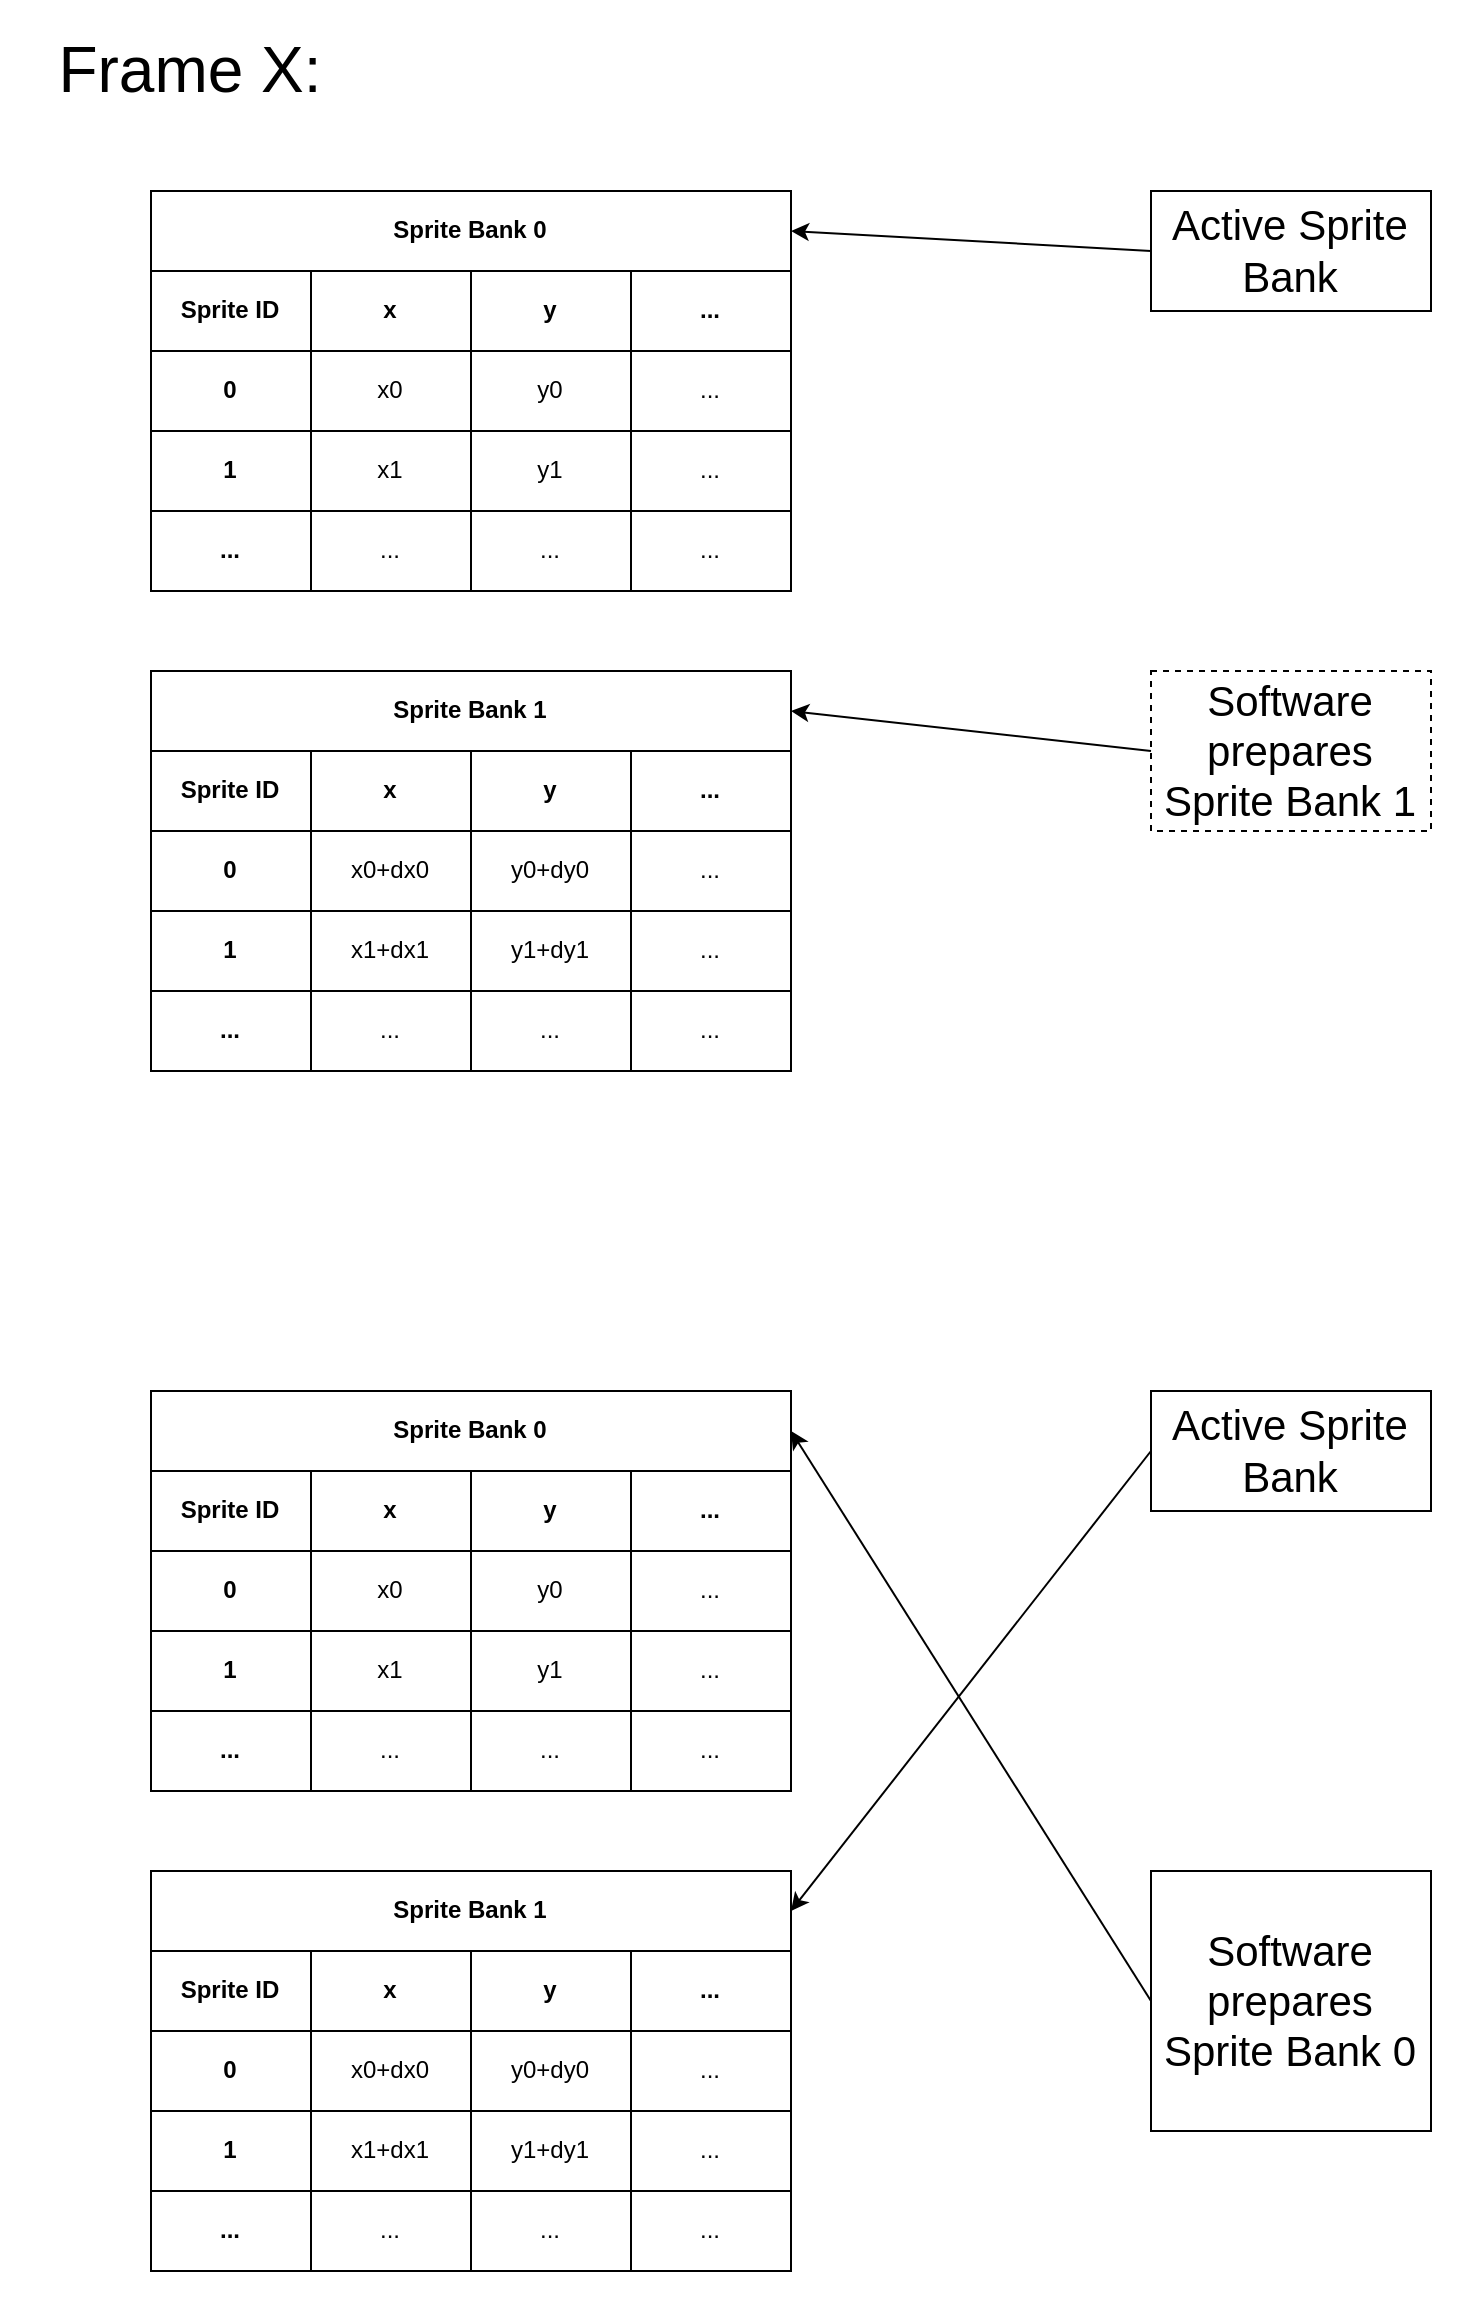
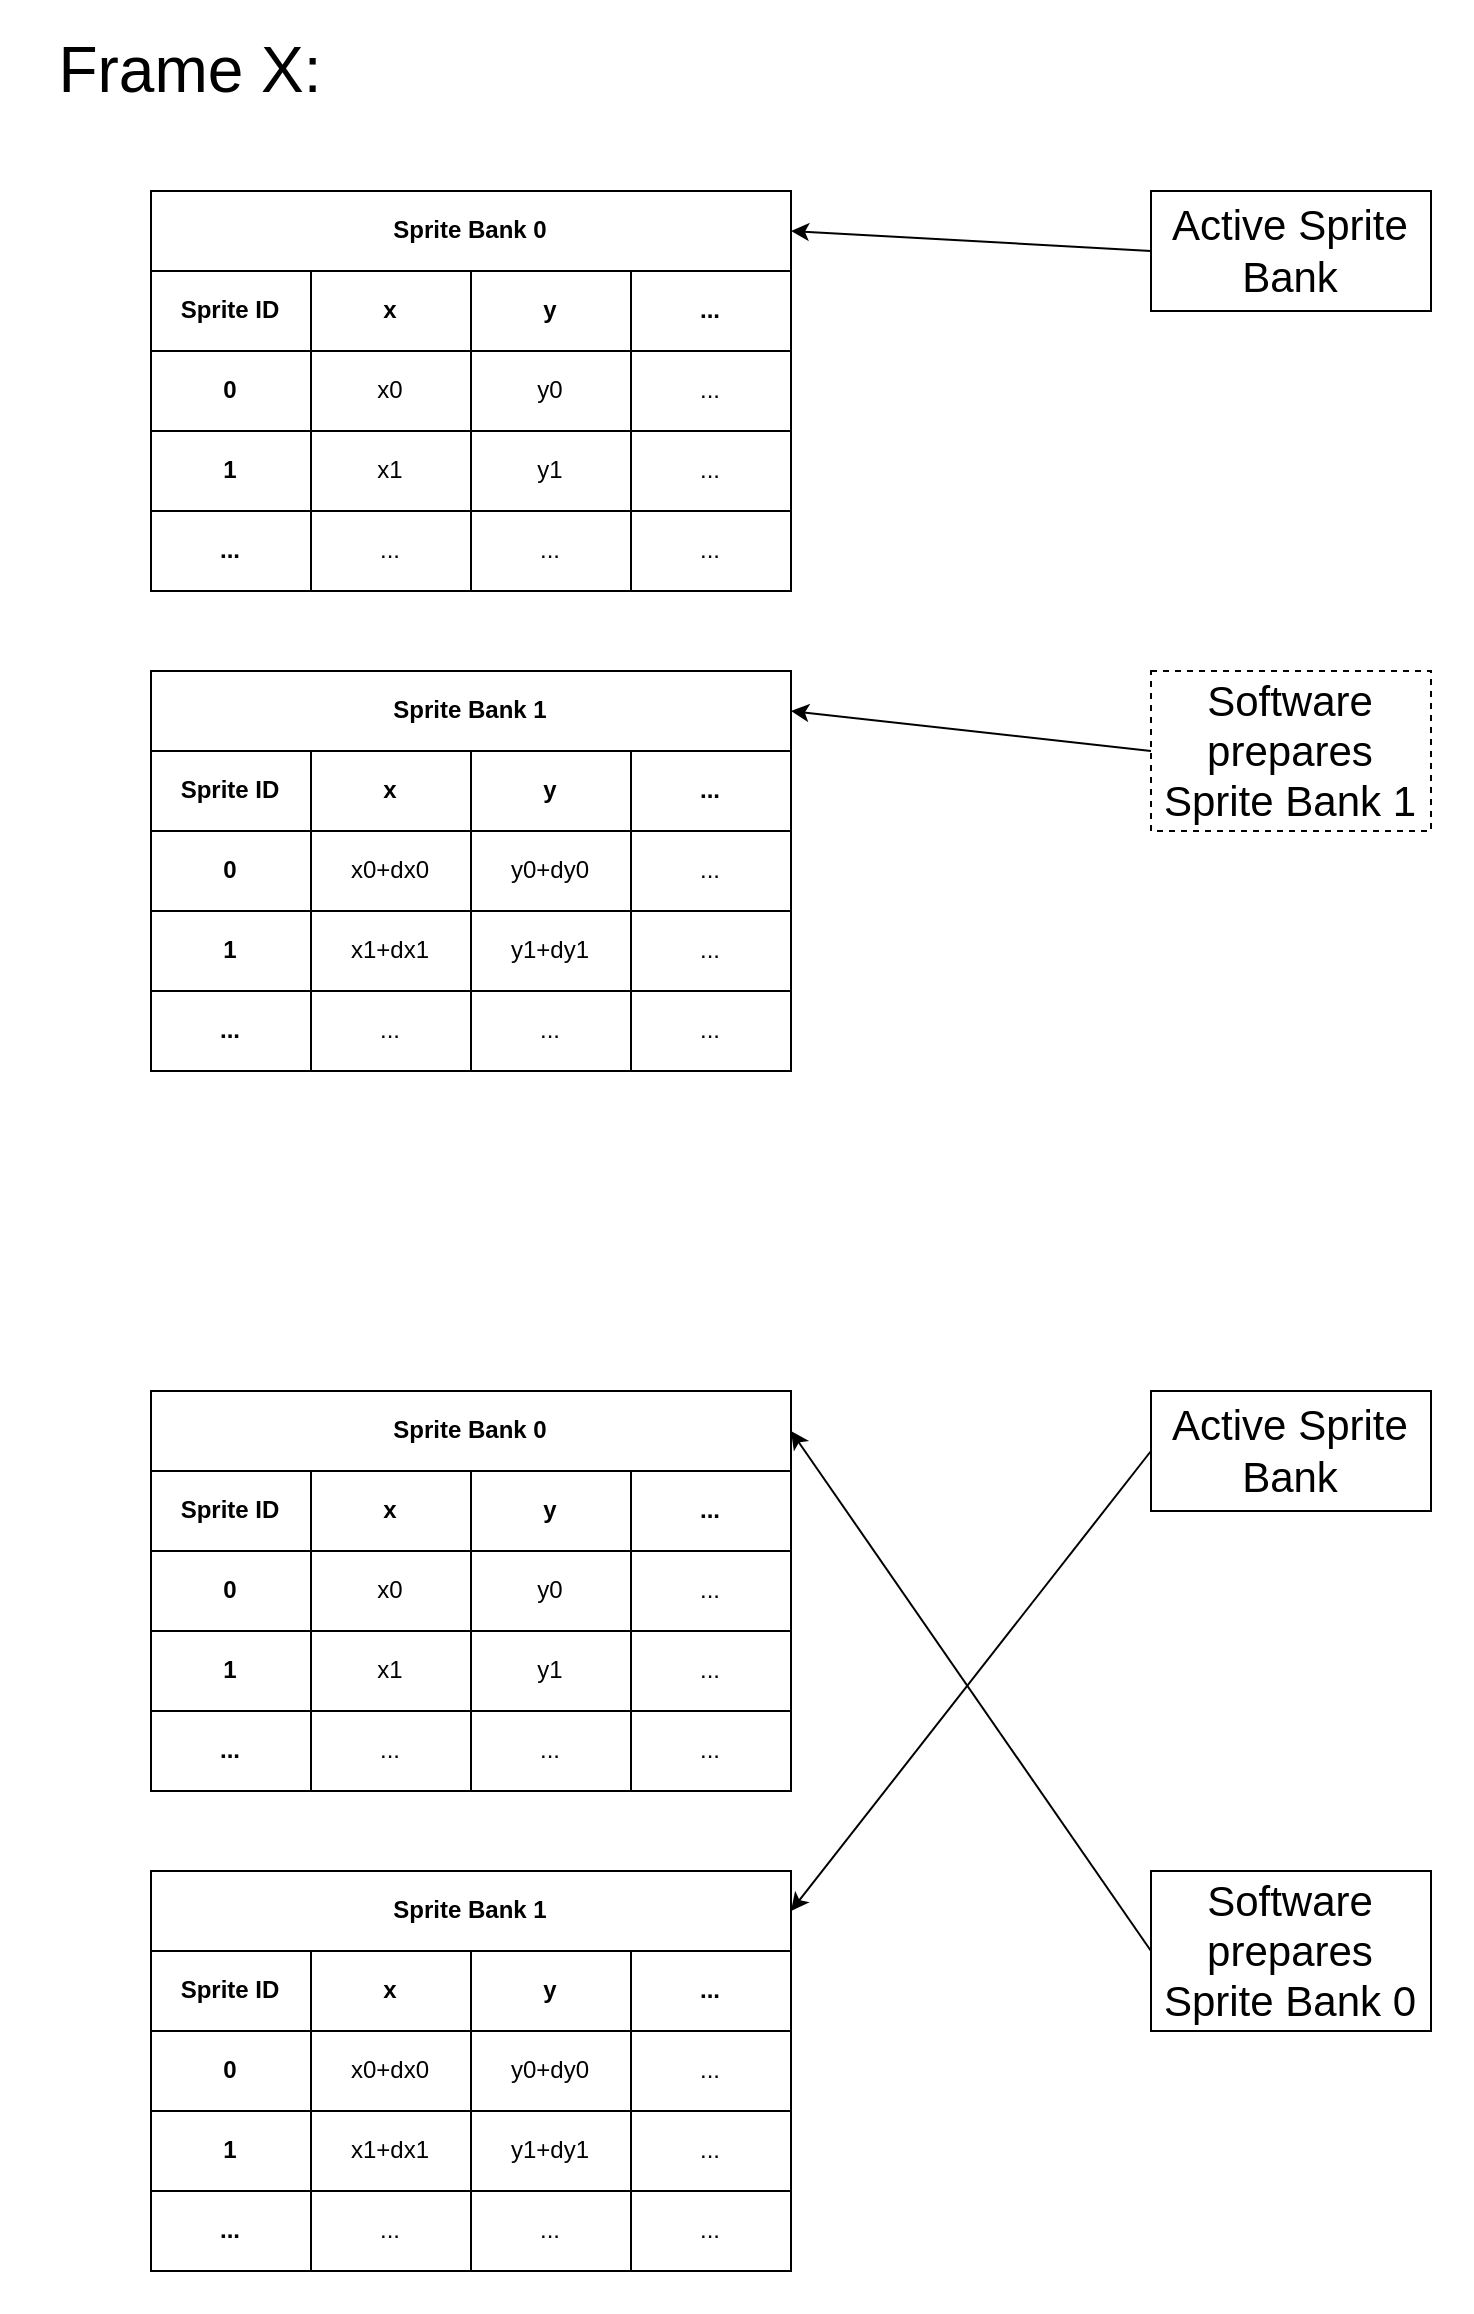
(1291, 2001) -> (1291, 1951)
